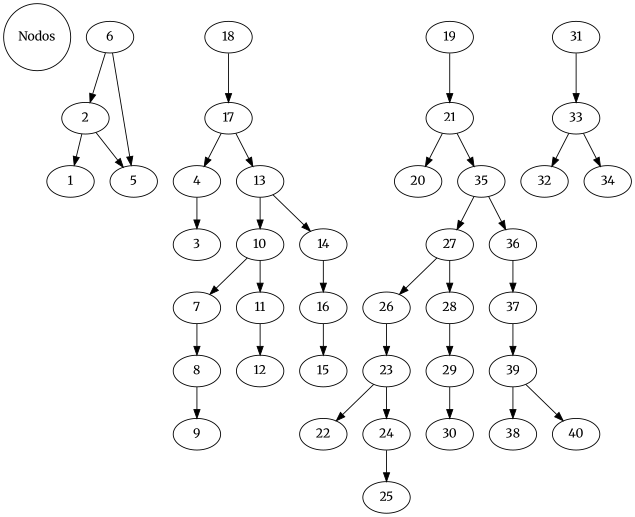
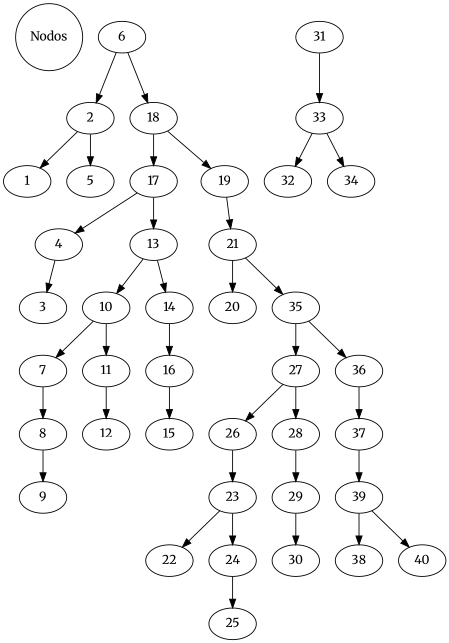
(121, 105) -> (136, 74)
none -> (186, 147)
